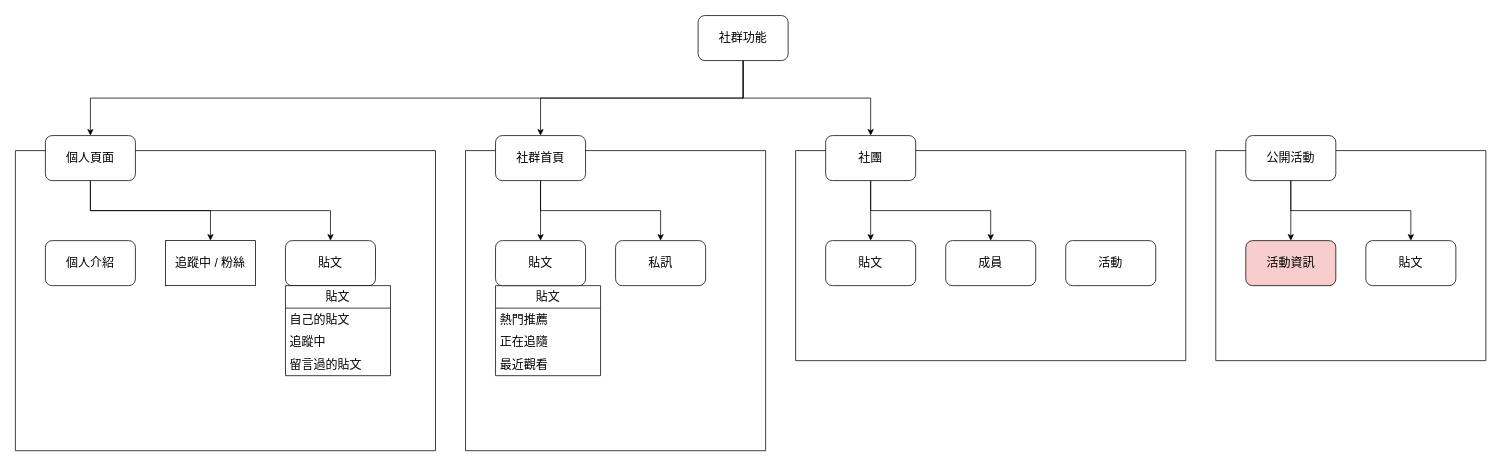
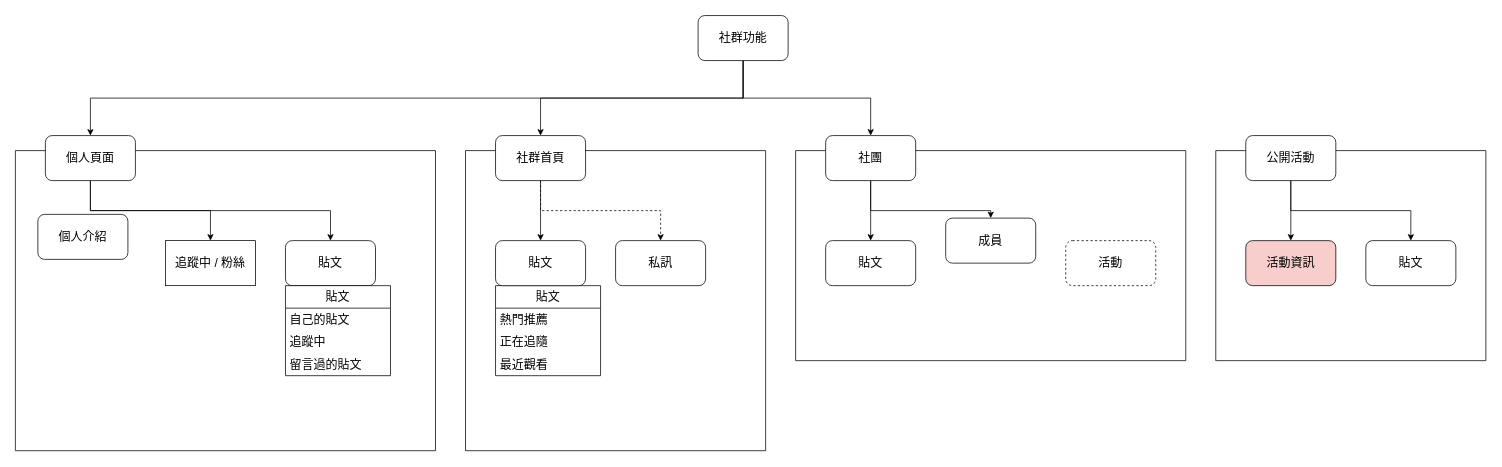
(613, 210) -> (613, 210)
(90, 263) -> (83, 237)
(990, 263) -> (990, 240)
(1110, 263) -> (1110, 263)
